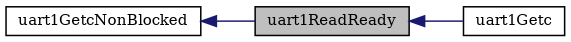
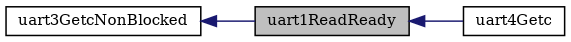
(103, 21) -> (103, 21)
(514, 21) -> (514, 21)
